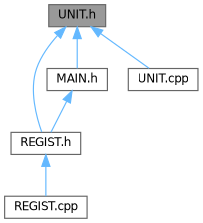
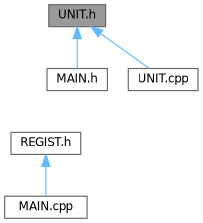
(34, 81) -> none
(59, 117) -> none
(46, 207) -> (46, 207)
